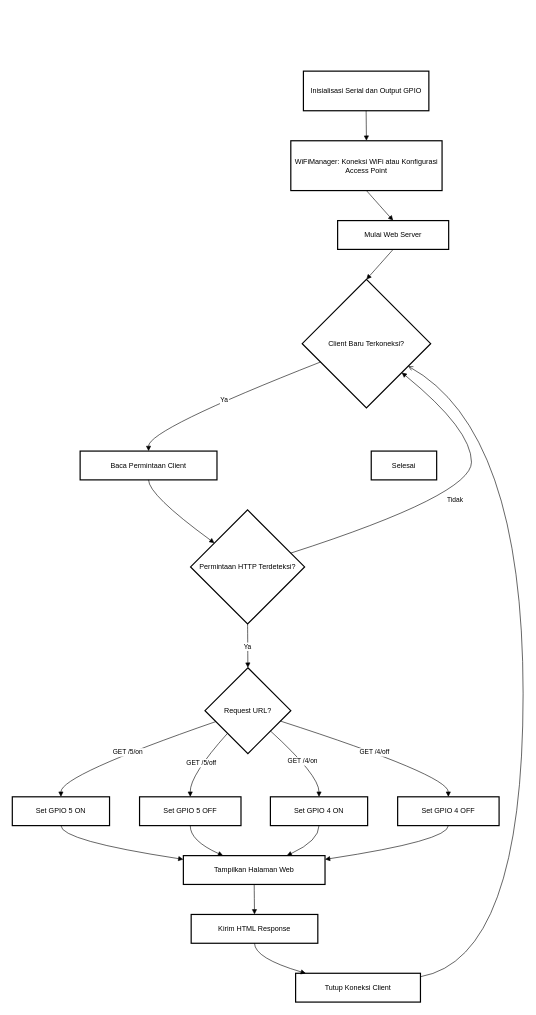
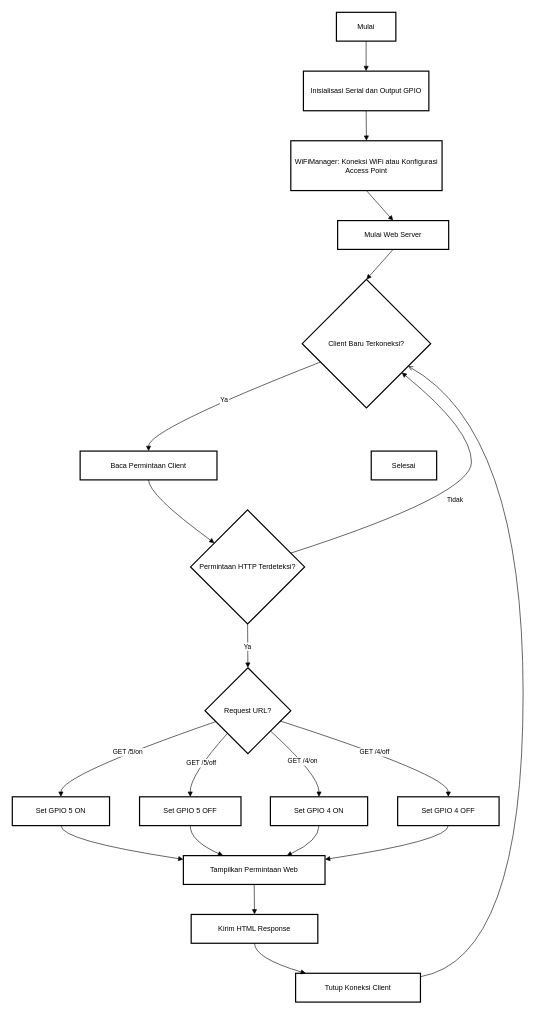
none -> (366, 27)
none -> (366, 41)
(254, 870) -> (254, 870)
